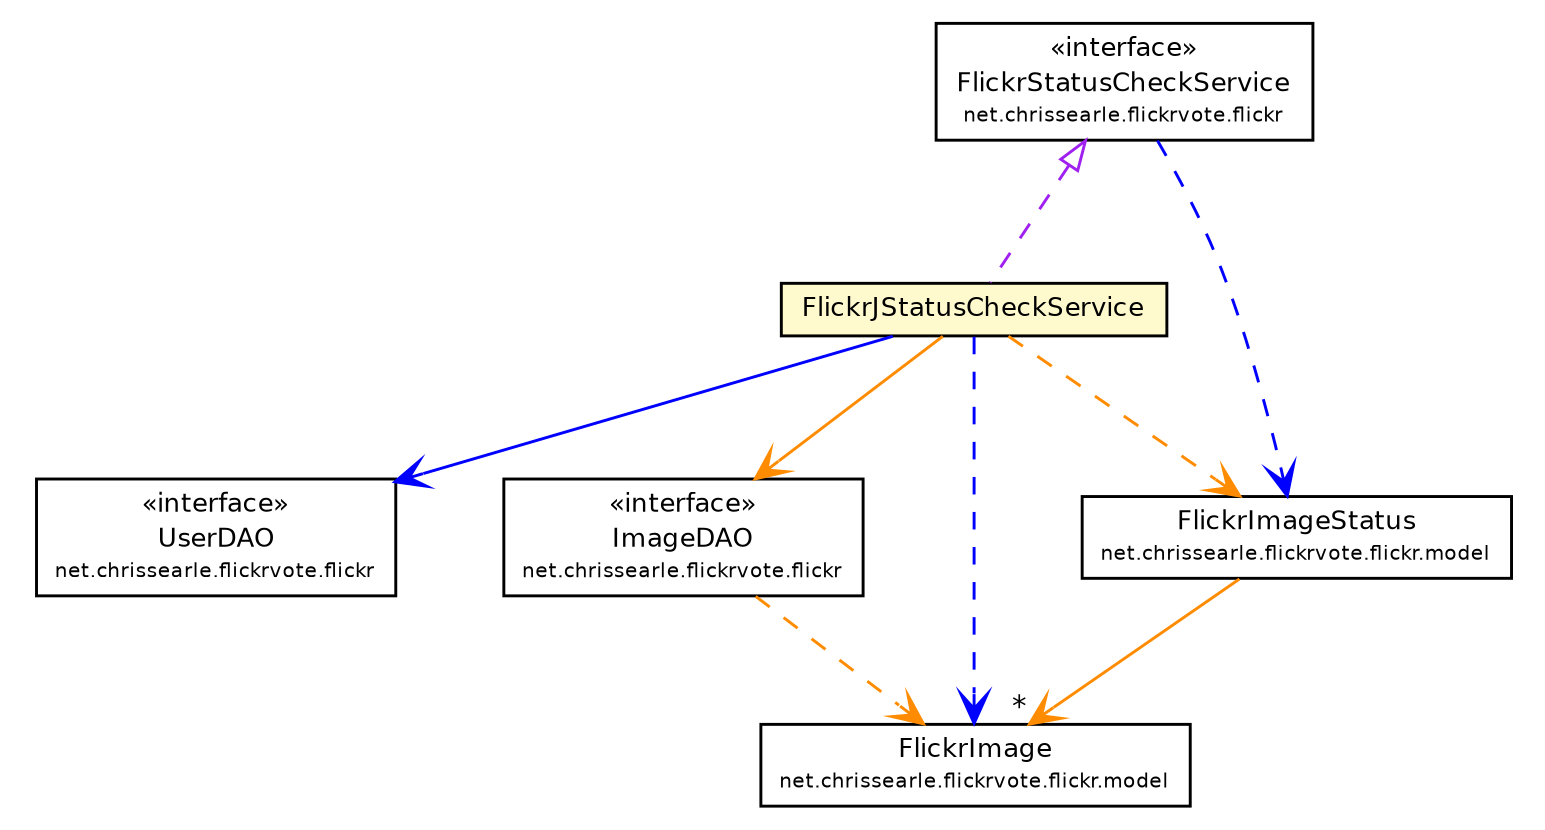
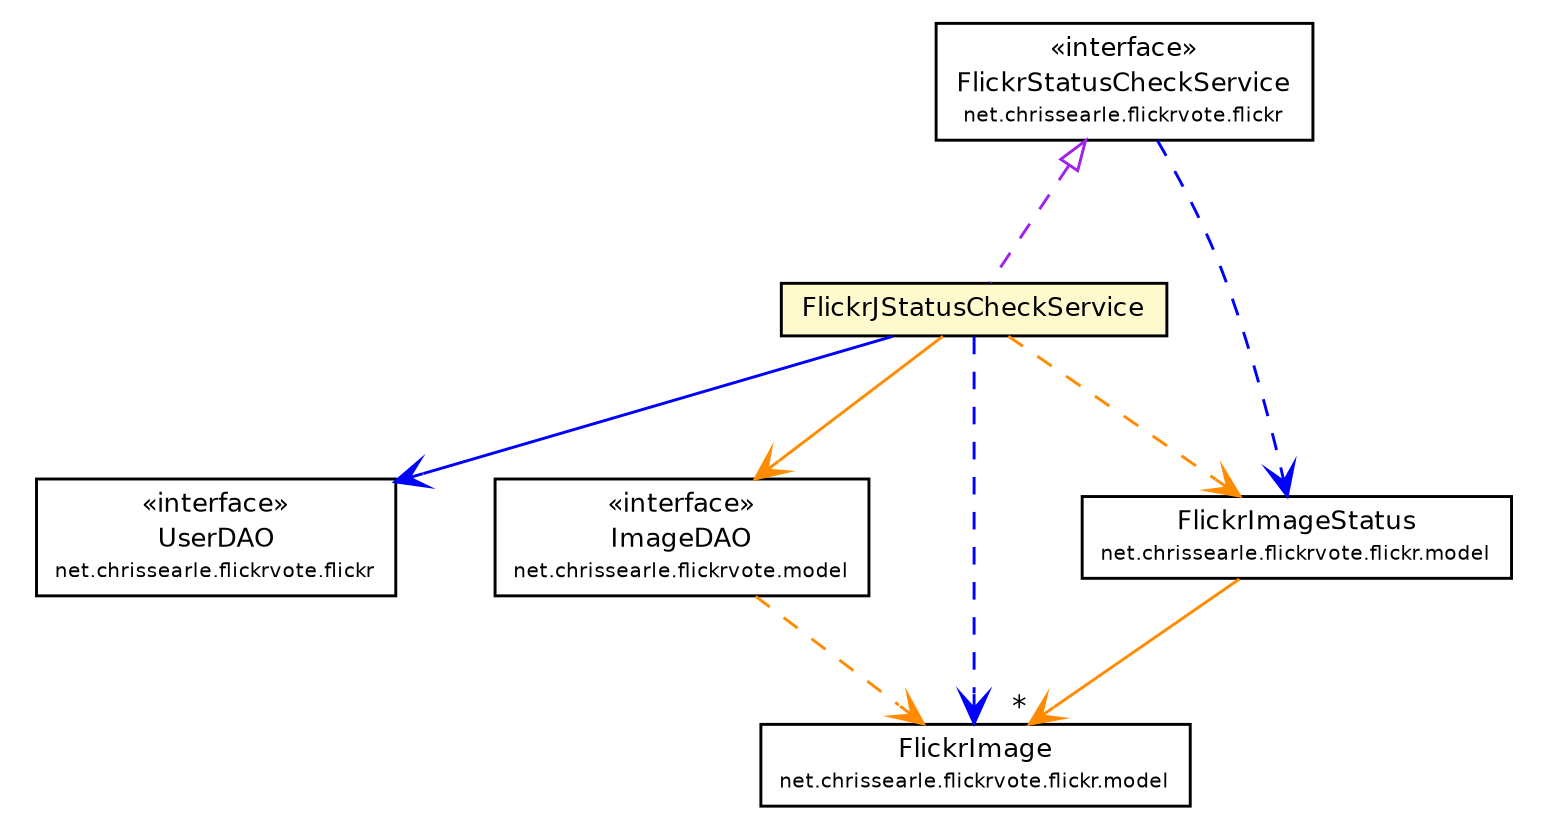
(683, 571) -> (682, 571)
